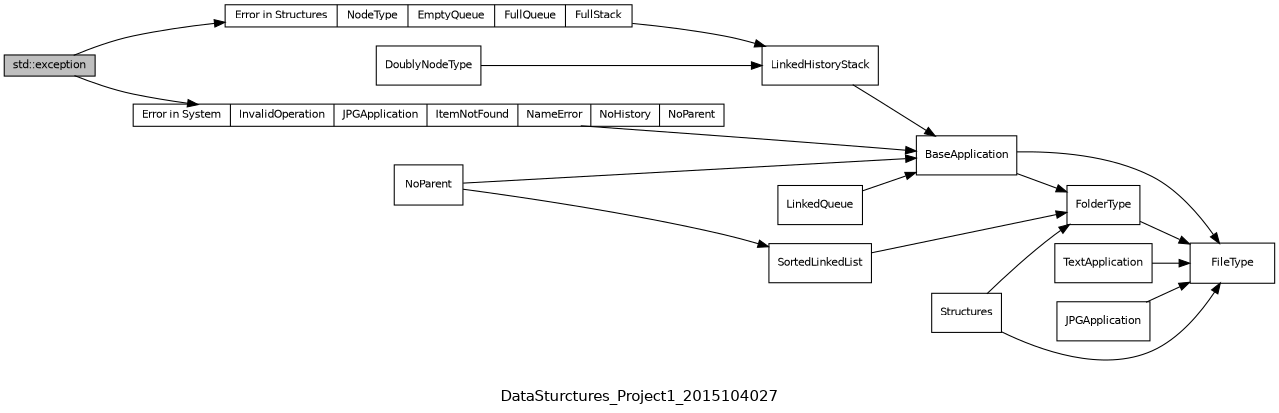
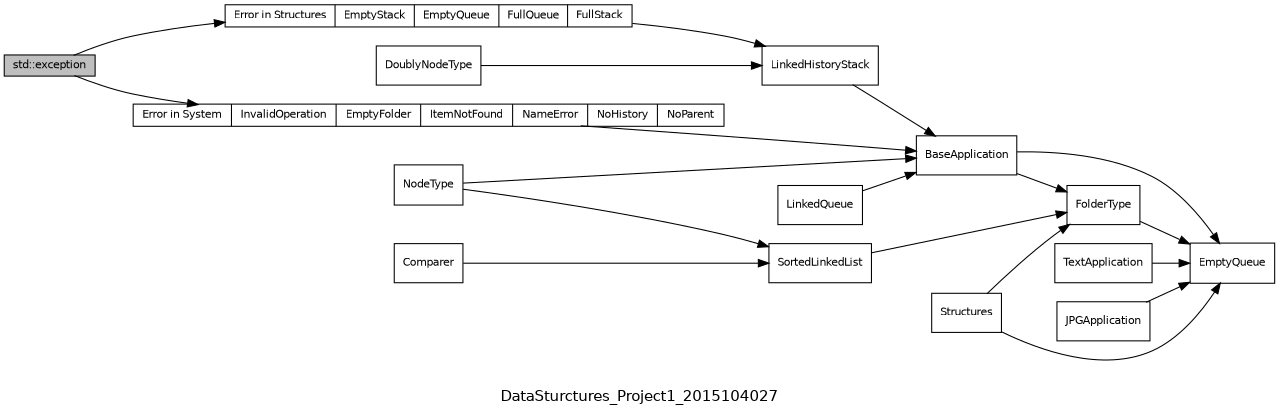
(373, 15) -> (375, 15)
(380, 115) -> (378, 115)
(429, 185) -> (429, 185)
none -> (429, 263)
(1232, 263) -> (1232, 263)
